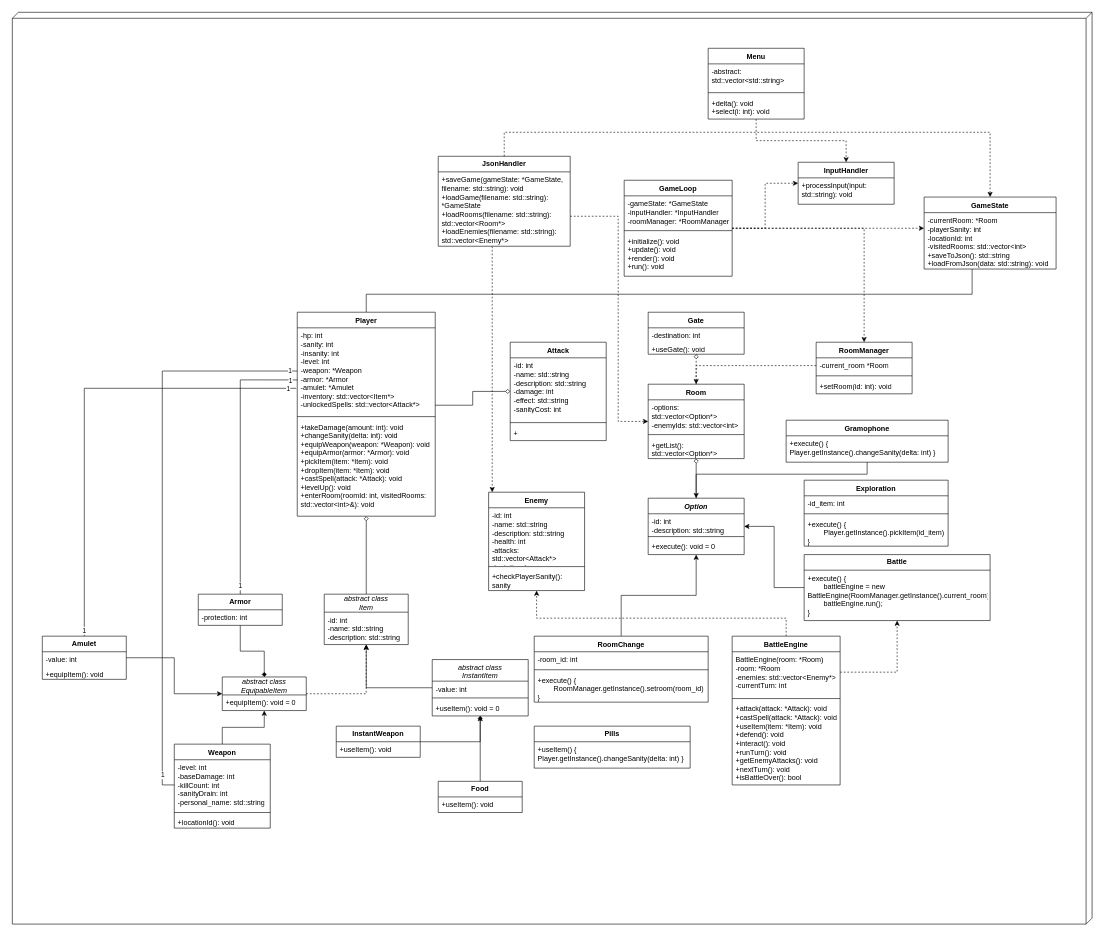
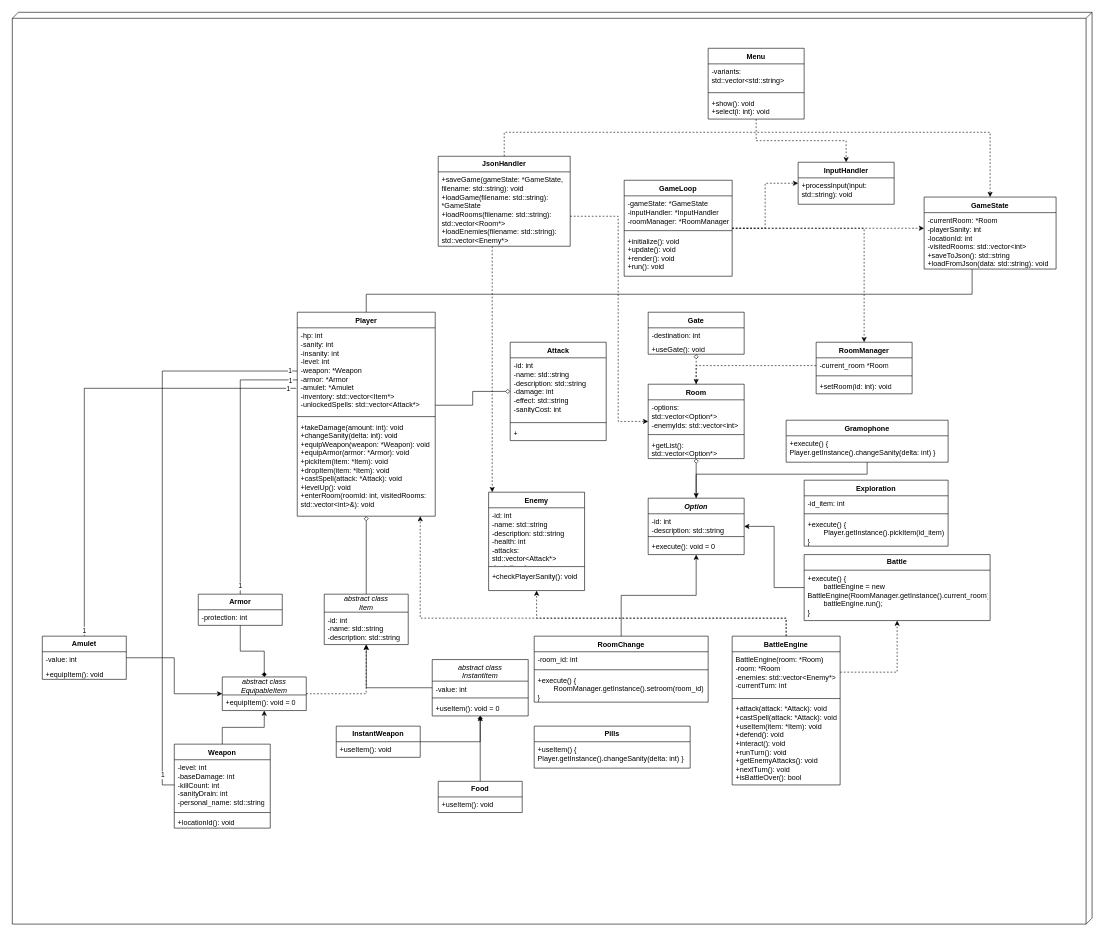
(757, 77) -> (757, 77)
(747, 108) -> (747, 108)
none -> (420, 521)
(537, 582) -> (537, 582)
